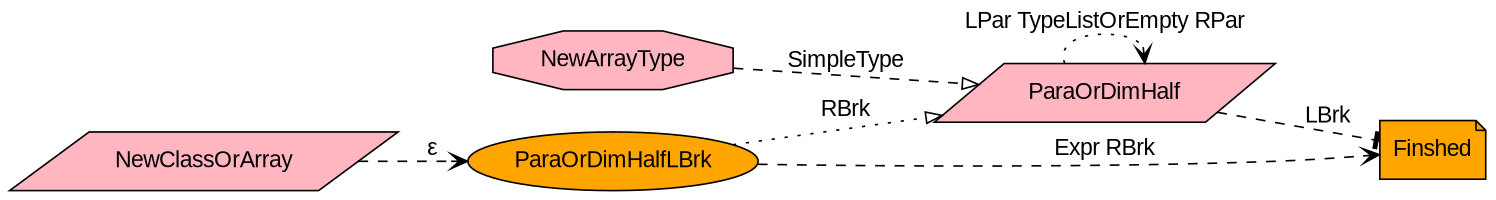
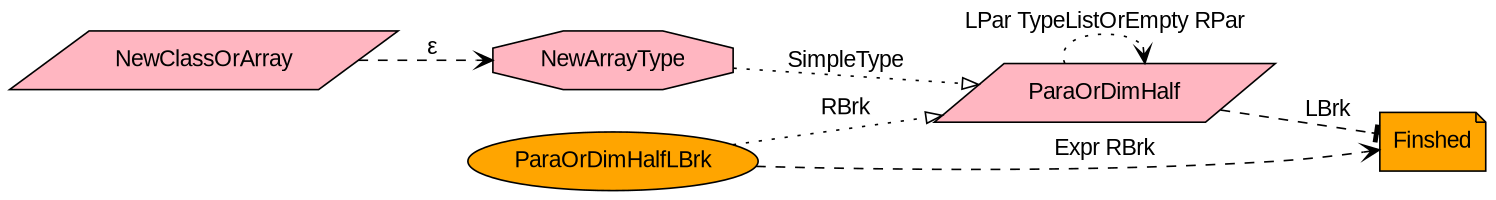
(848, 76) -> (848, 76)
(405, 161) -> (417, 60)
